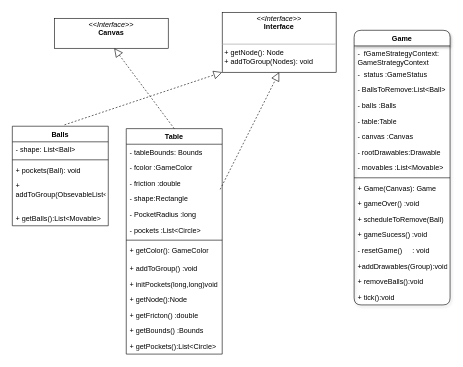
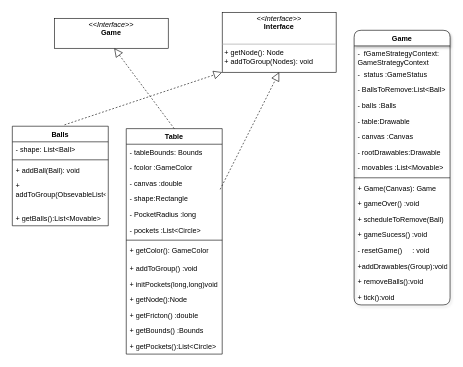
(81, 27) -> (81, 27)
(380, 122) -> (386, 122)
(53, 171) -> (51, 171)
(161, 184) -> (158, 184)
